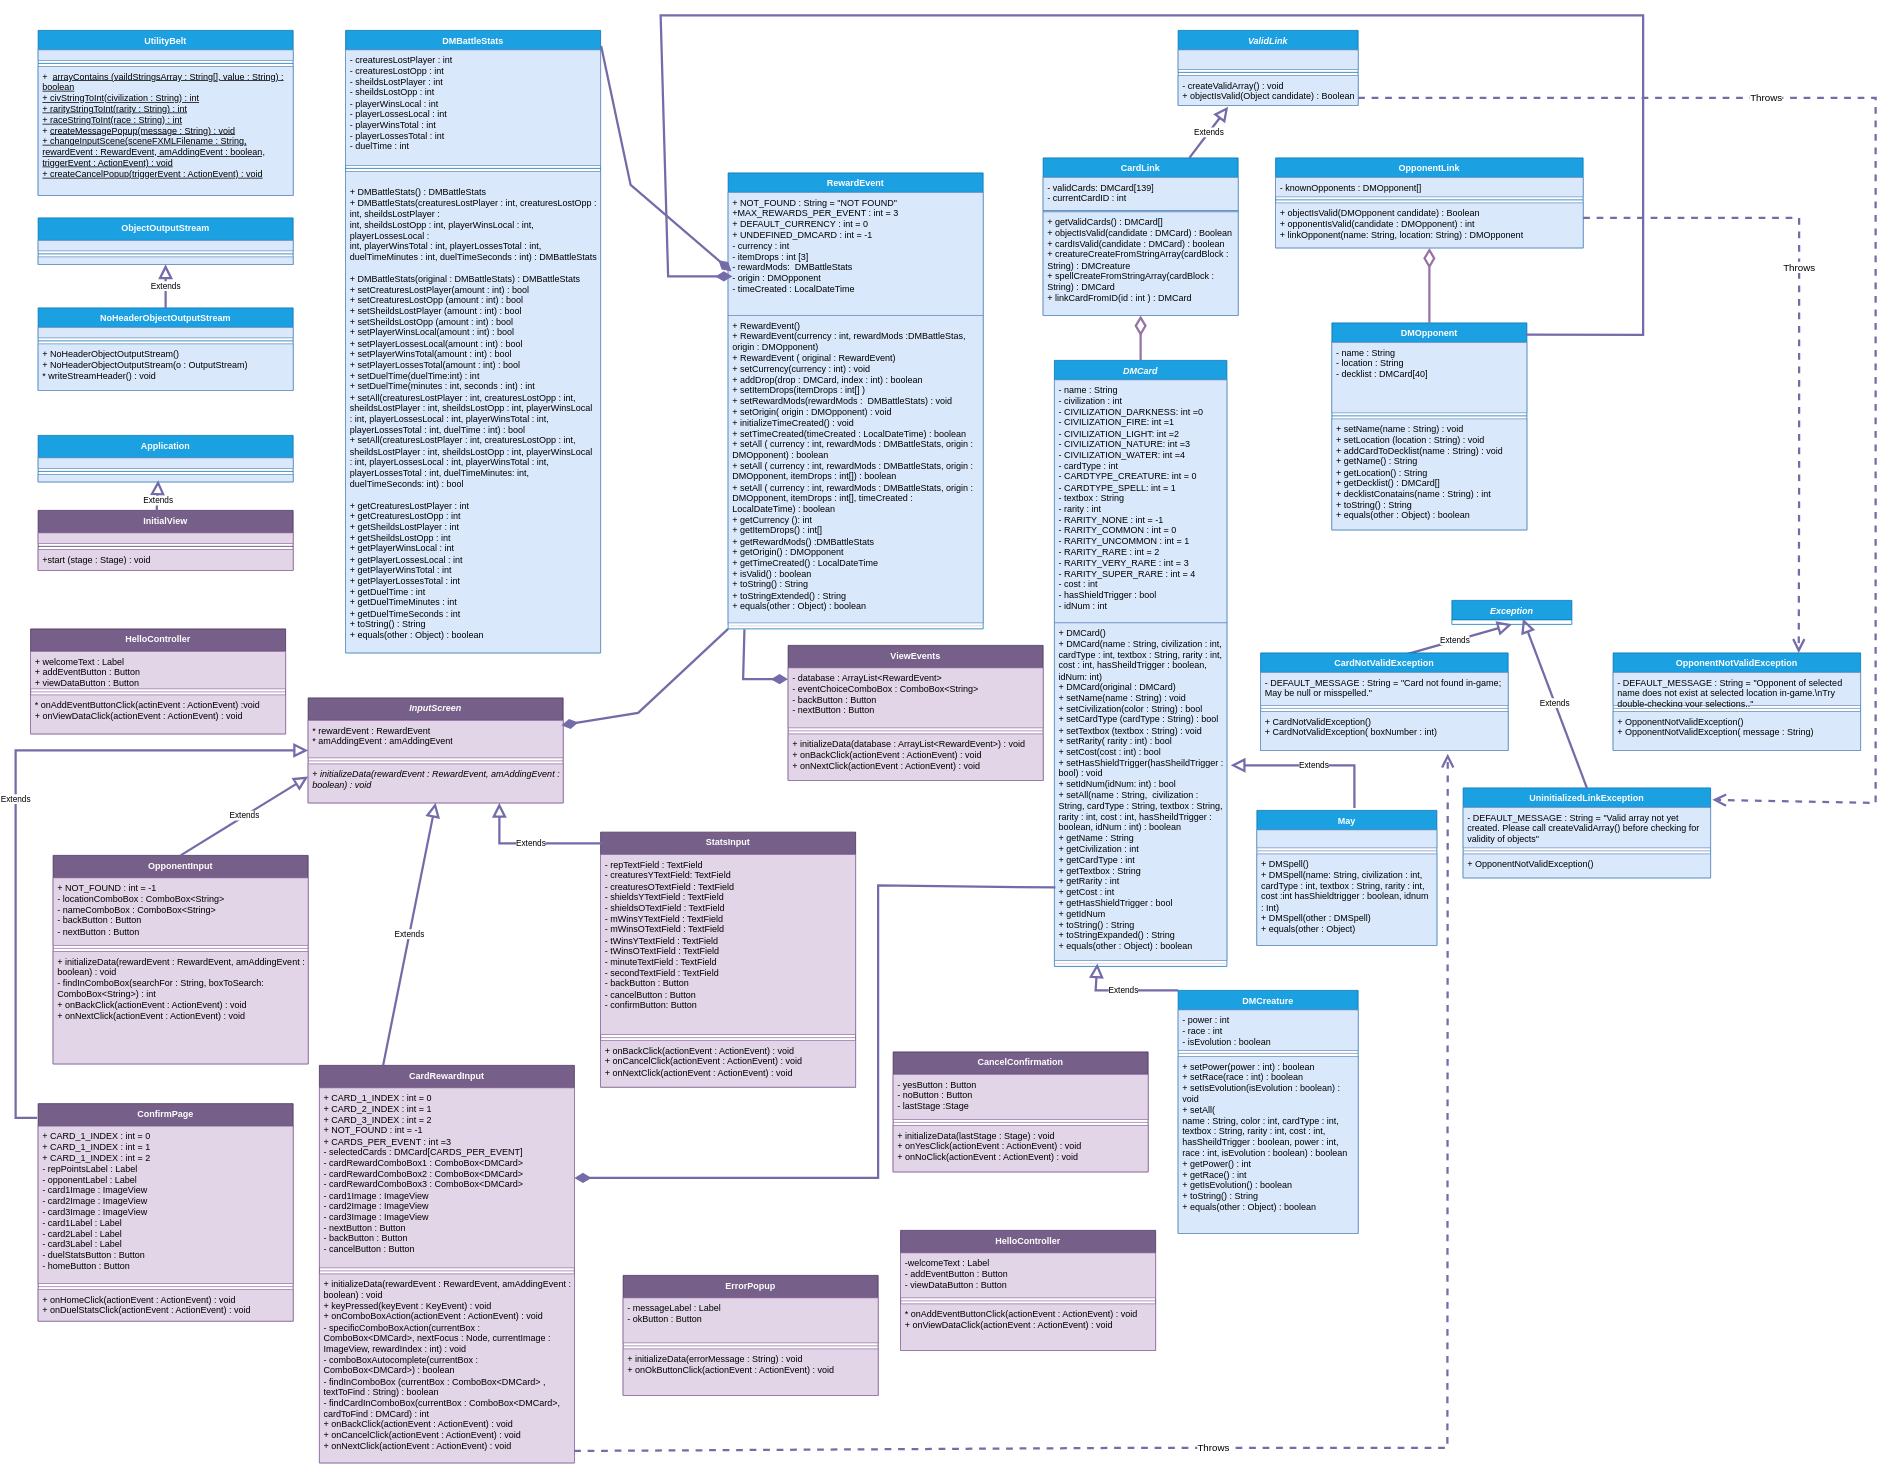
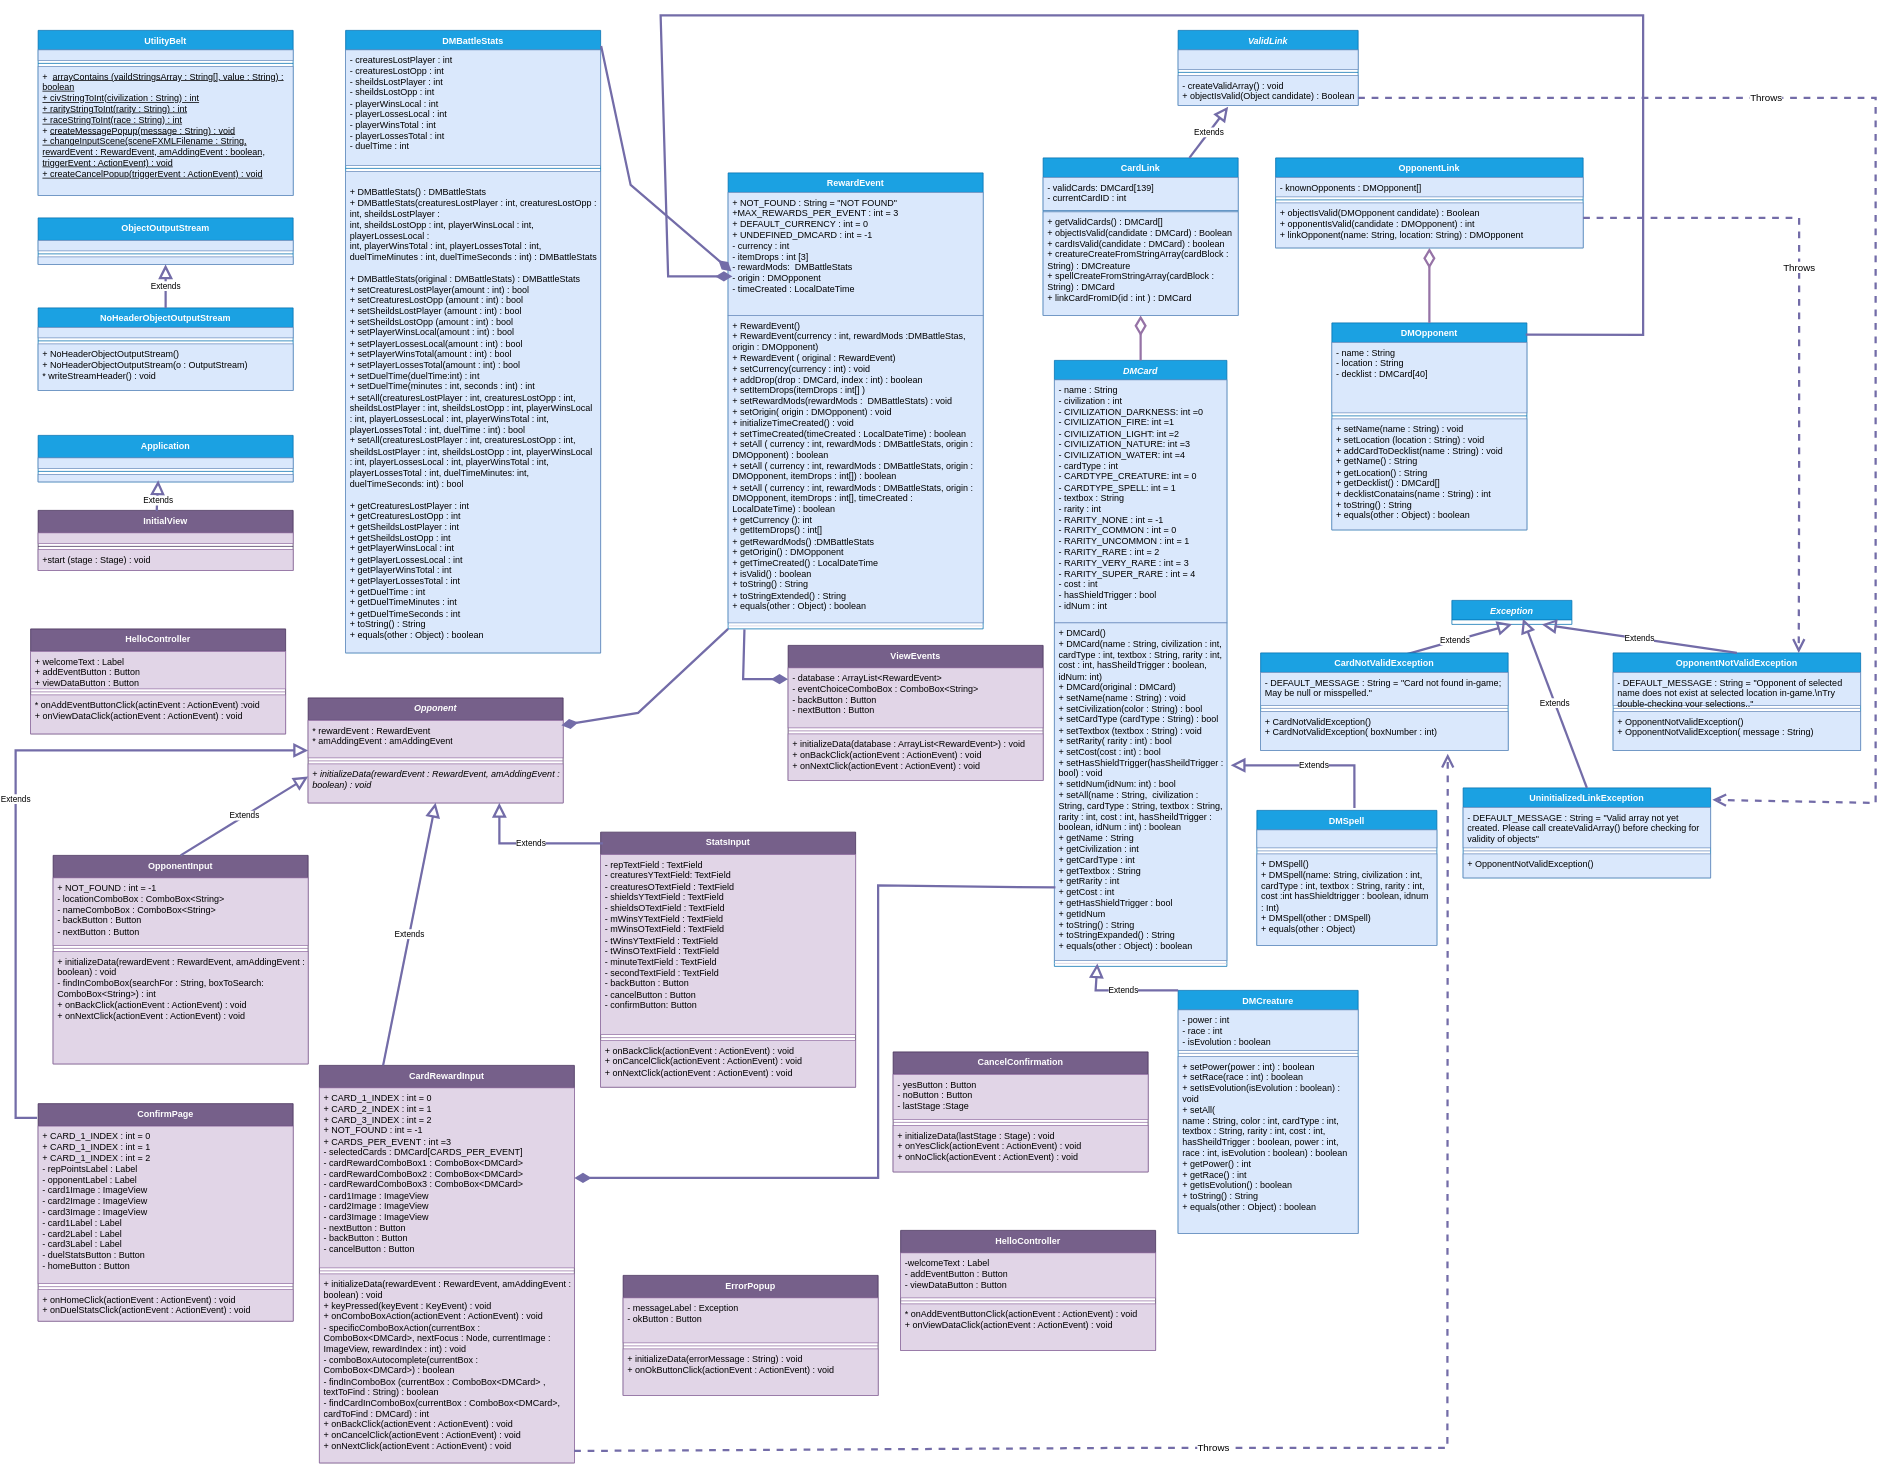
none -> (1645, 640)
(435, 709) -> (435, 709)
(1347, 821) -> (1347, 821)
(676, 1314) -> (686, 1314)
